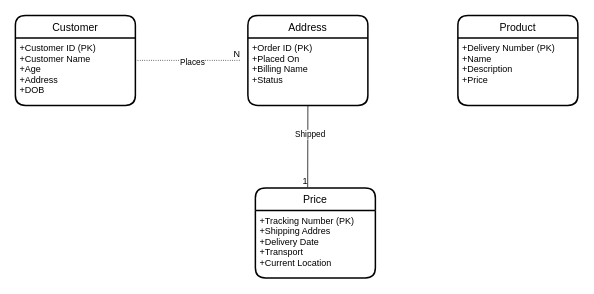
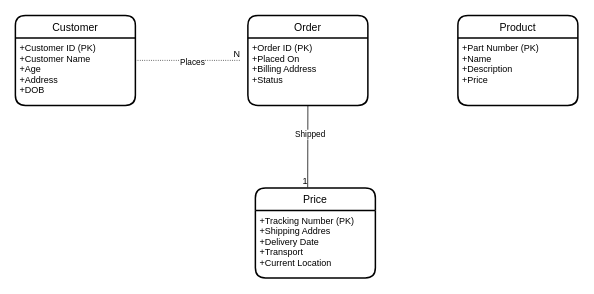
(308, 27) -> (308, 27)
(285, 48) -> (285, 48)
(510, 48) -> (503, 48)
